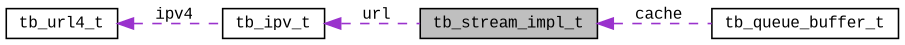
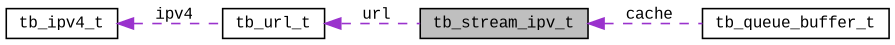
(62, 24) -> (62, 24)
(274, 24) -> (274, 24)
(509, 24) -> (504, 24)
